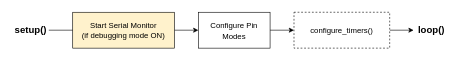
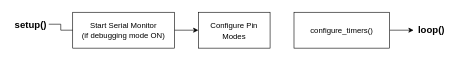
(30, 30) -> (30, 24)
(123, 30) -> (123, 30)
(288, 30) -> none
(342, 30) -> (342, 30)
